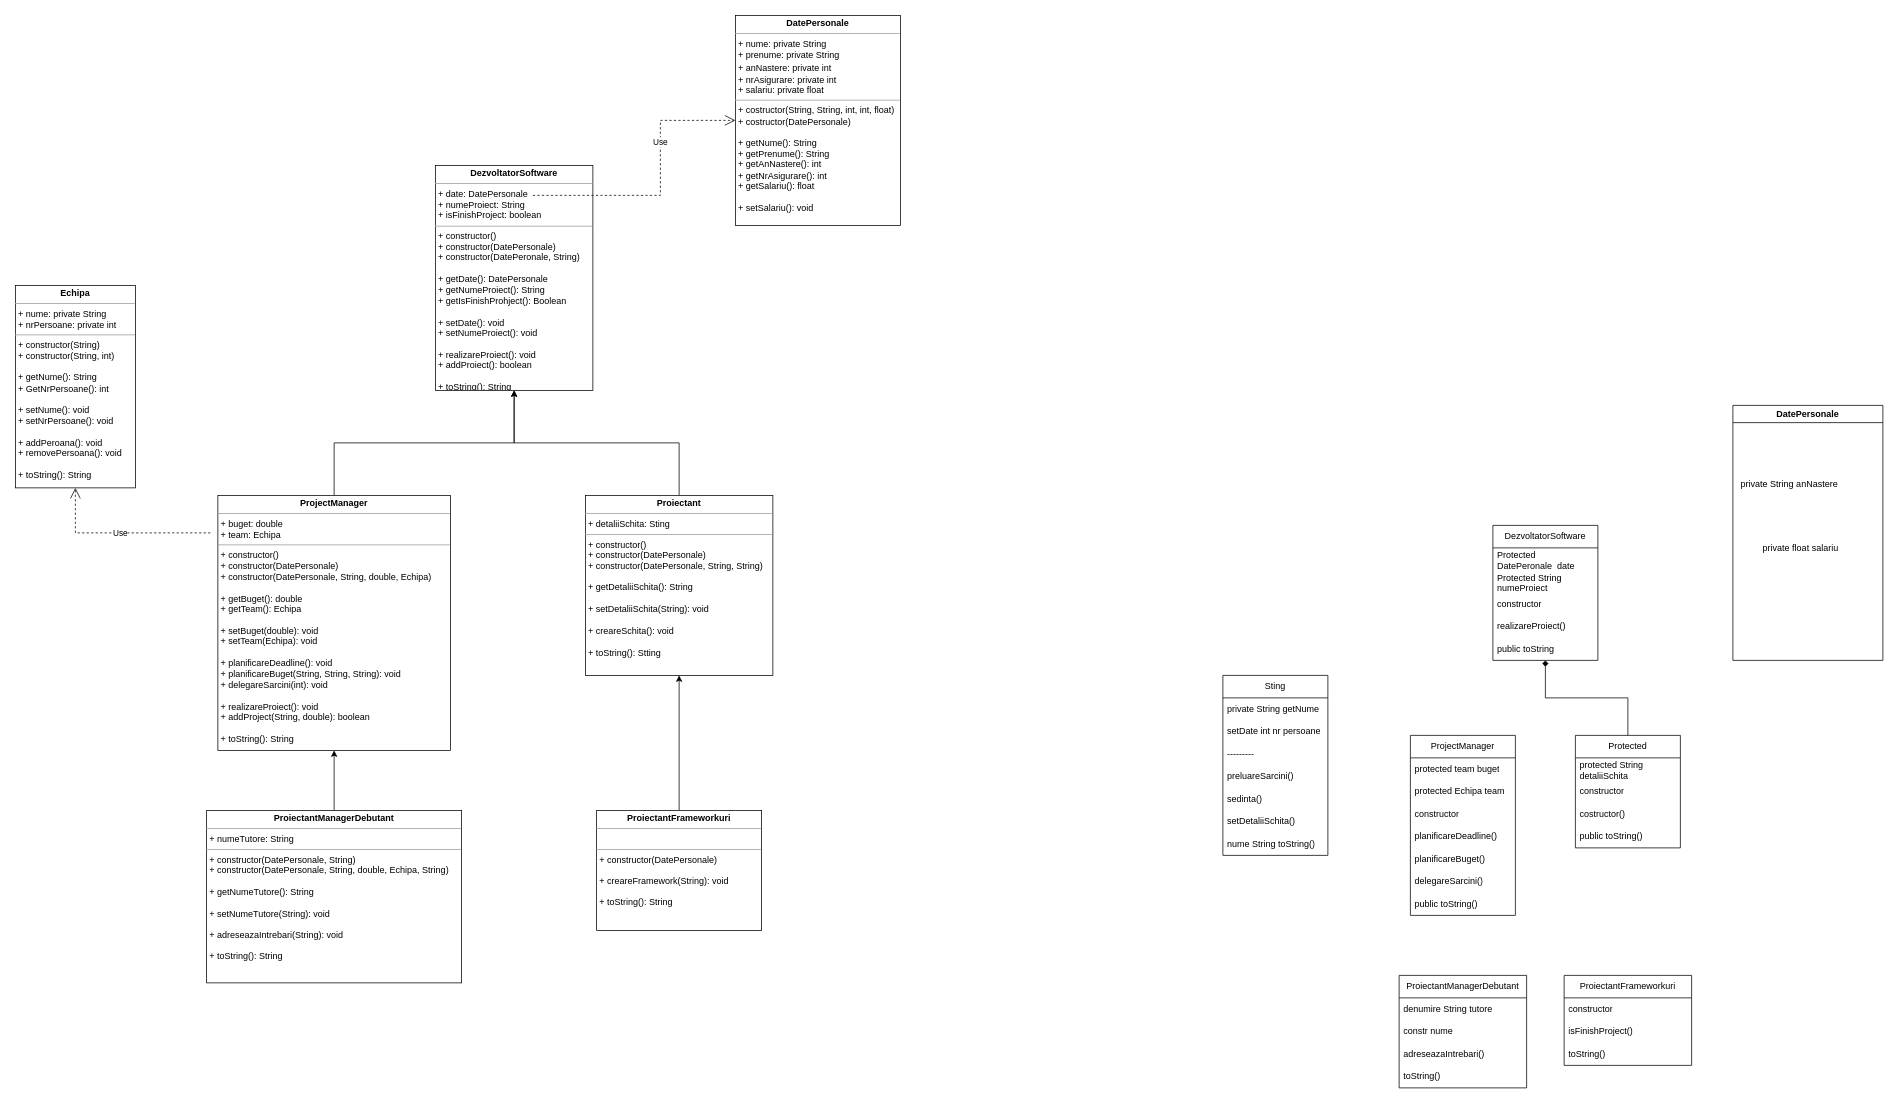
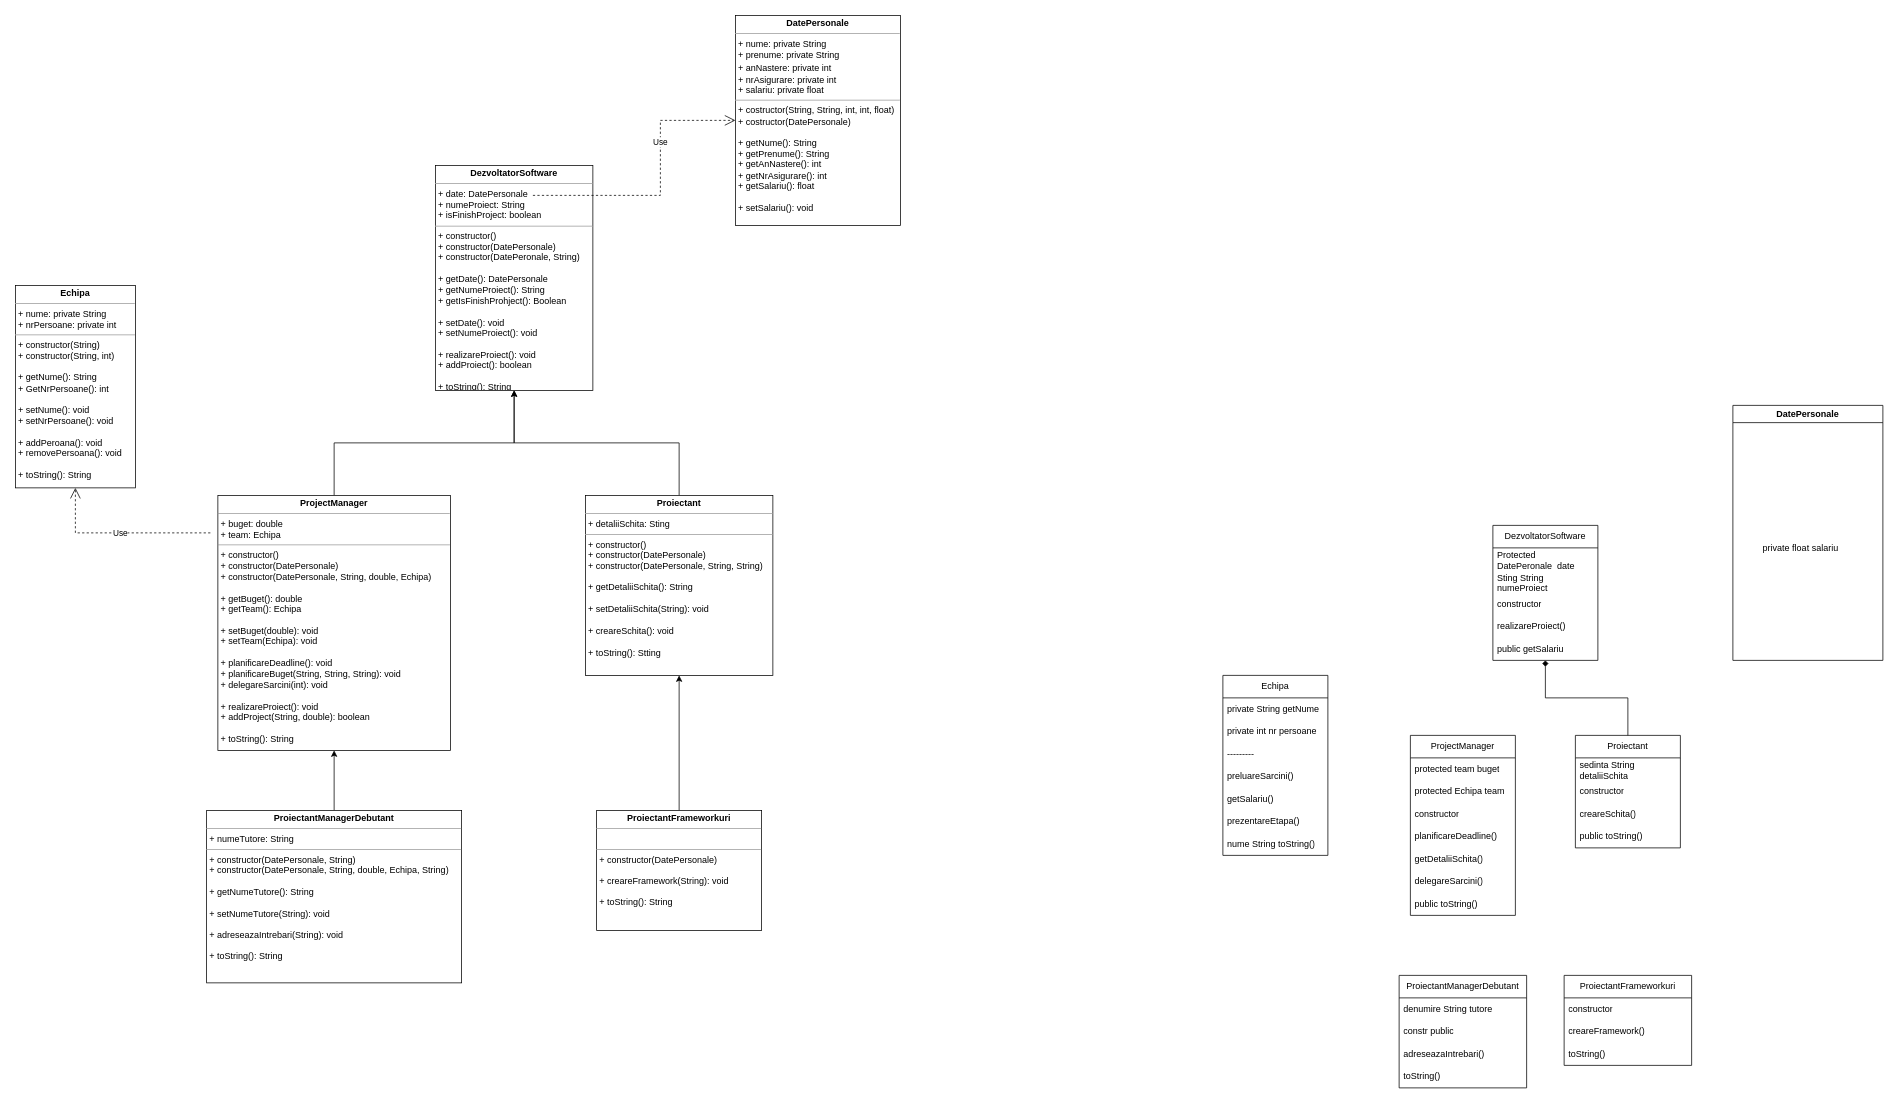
(1789, 484) -> none
(1546, 582) -> (1546, 582)
(1530, 649) -> (1534, 649)
(1275, 687) -> (1275, 687)
(1276, 732) -> (1276, 732)
(1628, 747) -> (1628, 747)
(1629, 769) -> (1629, 769)
(1249, 799) -> (1255, 799)
(1610, 814) -> (1614, 814)
(1268, 822) -> (1270, 822)
(1457, 859) -> (1456, 859)
(1430, 1032) -> (1433, 1032)
(1608, 1032) -> (1611, 1032)
